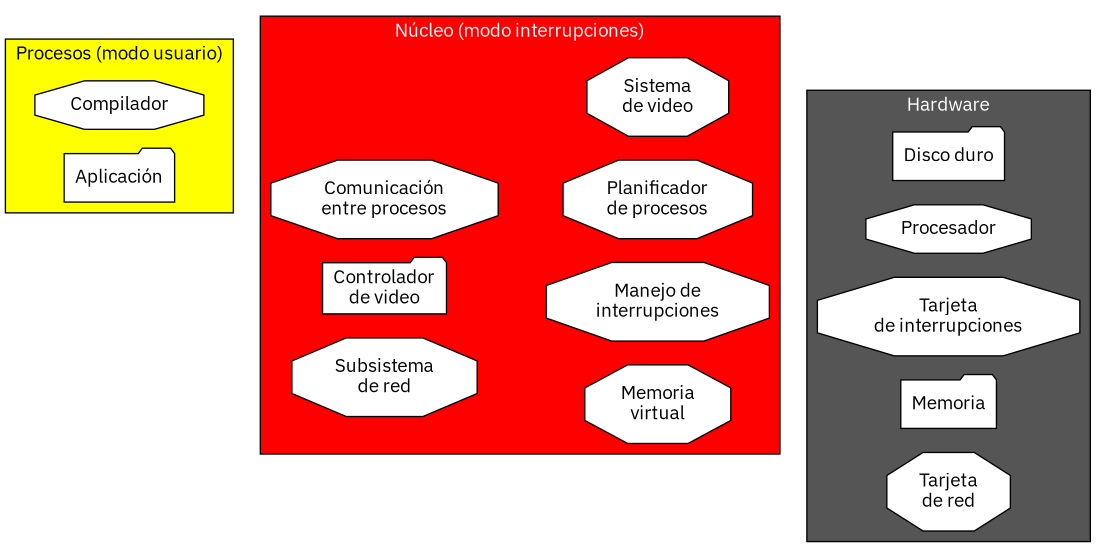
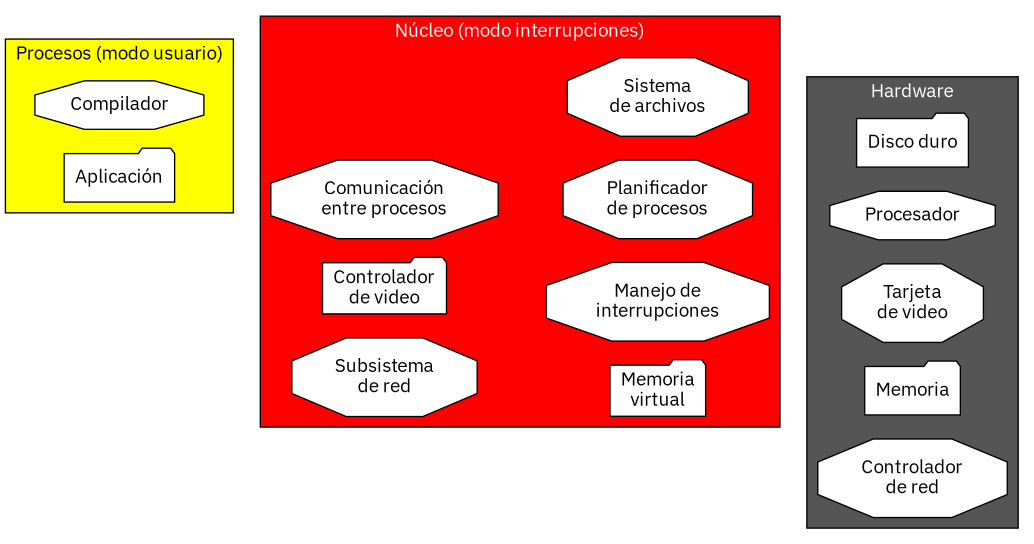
(658, 97) -> (658, 97)
(949, 317) -> (913, 303)
(658, 404) -> (658, 391)
(949, 492) -> (913, 478)
